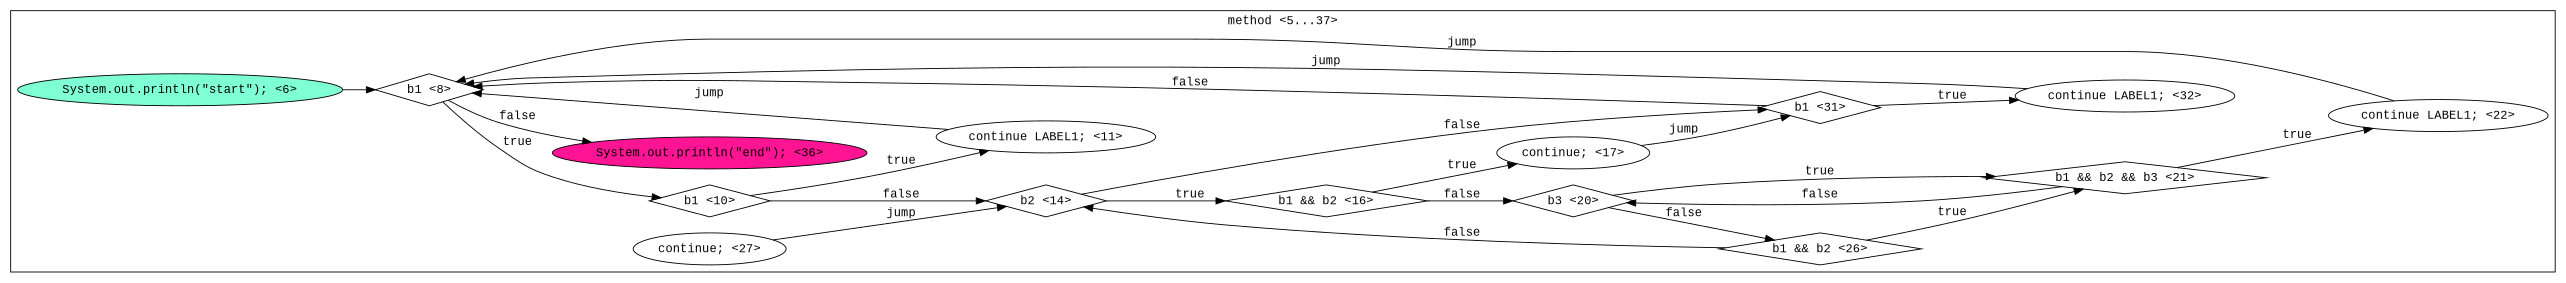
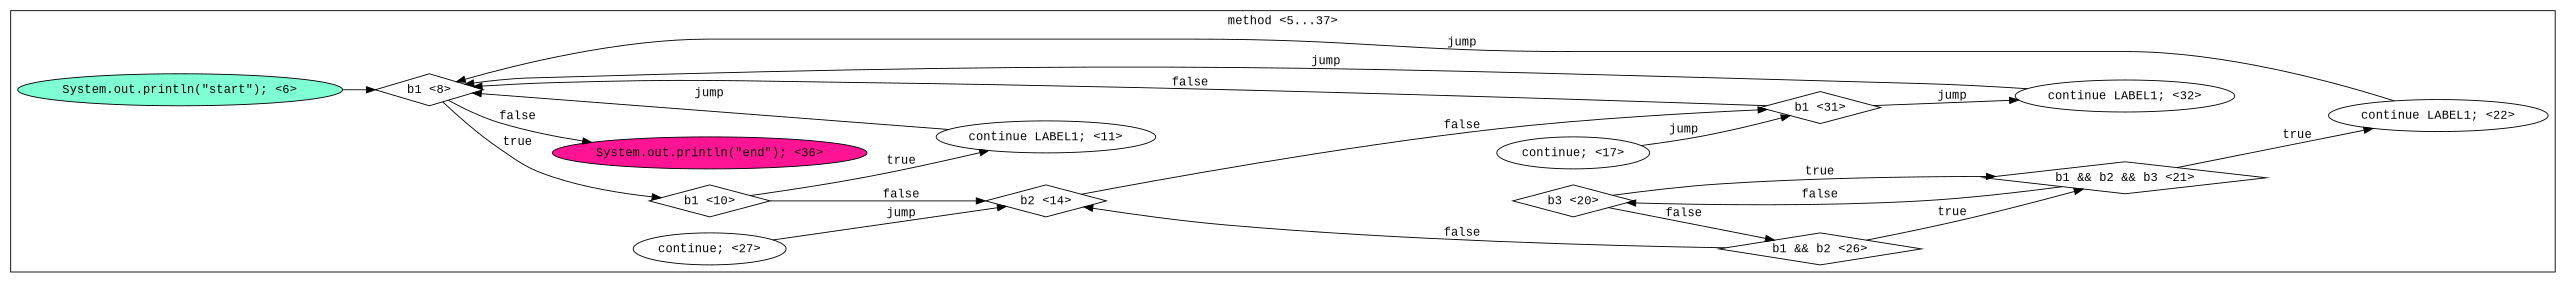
(1953, 96) -> (1953, 96)
(1326, 201) -> none
